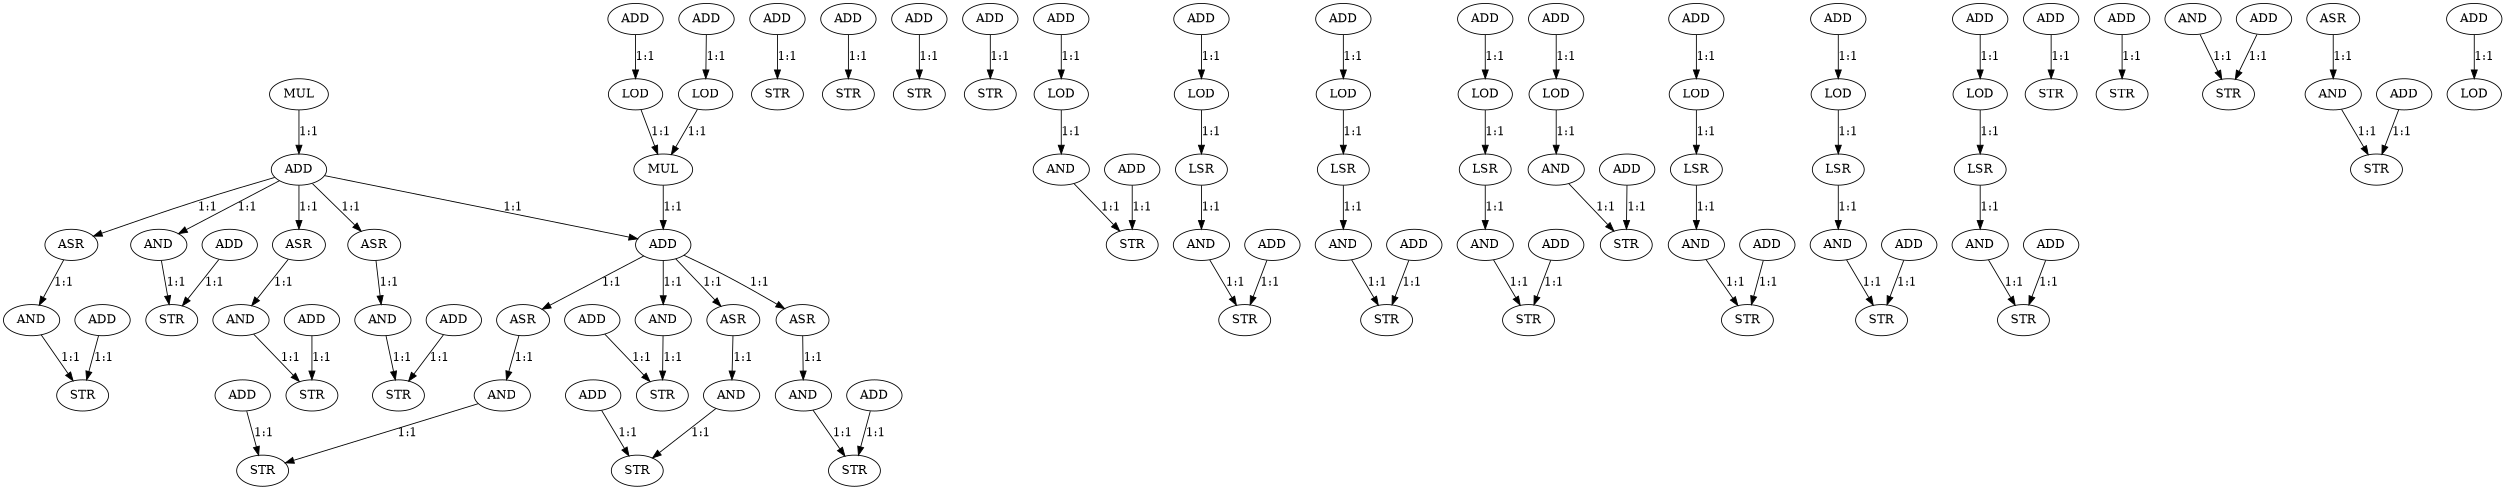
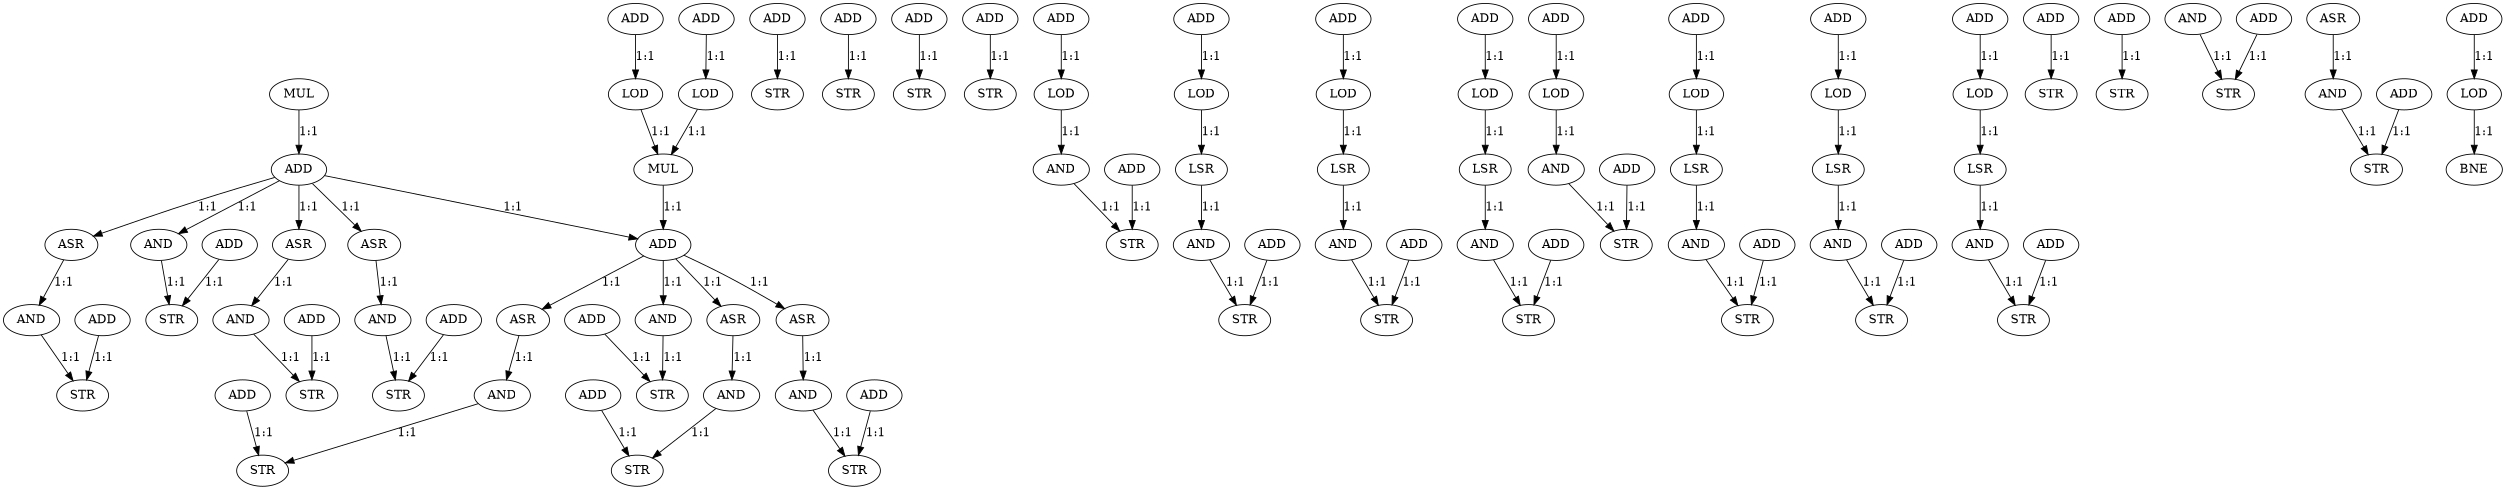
none -> (2474, 170)
